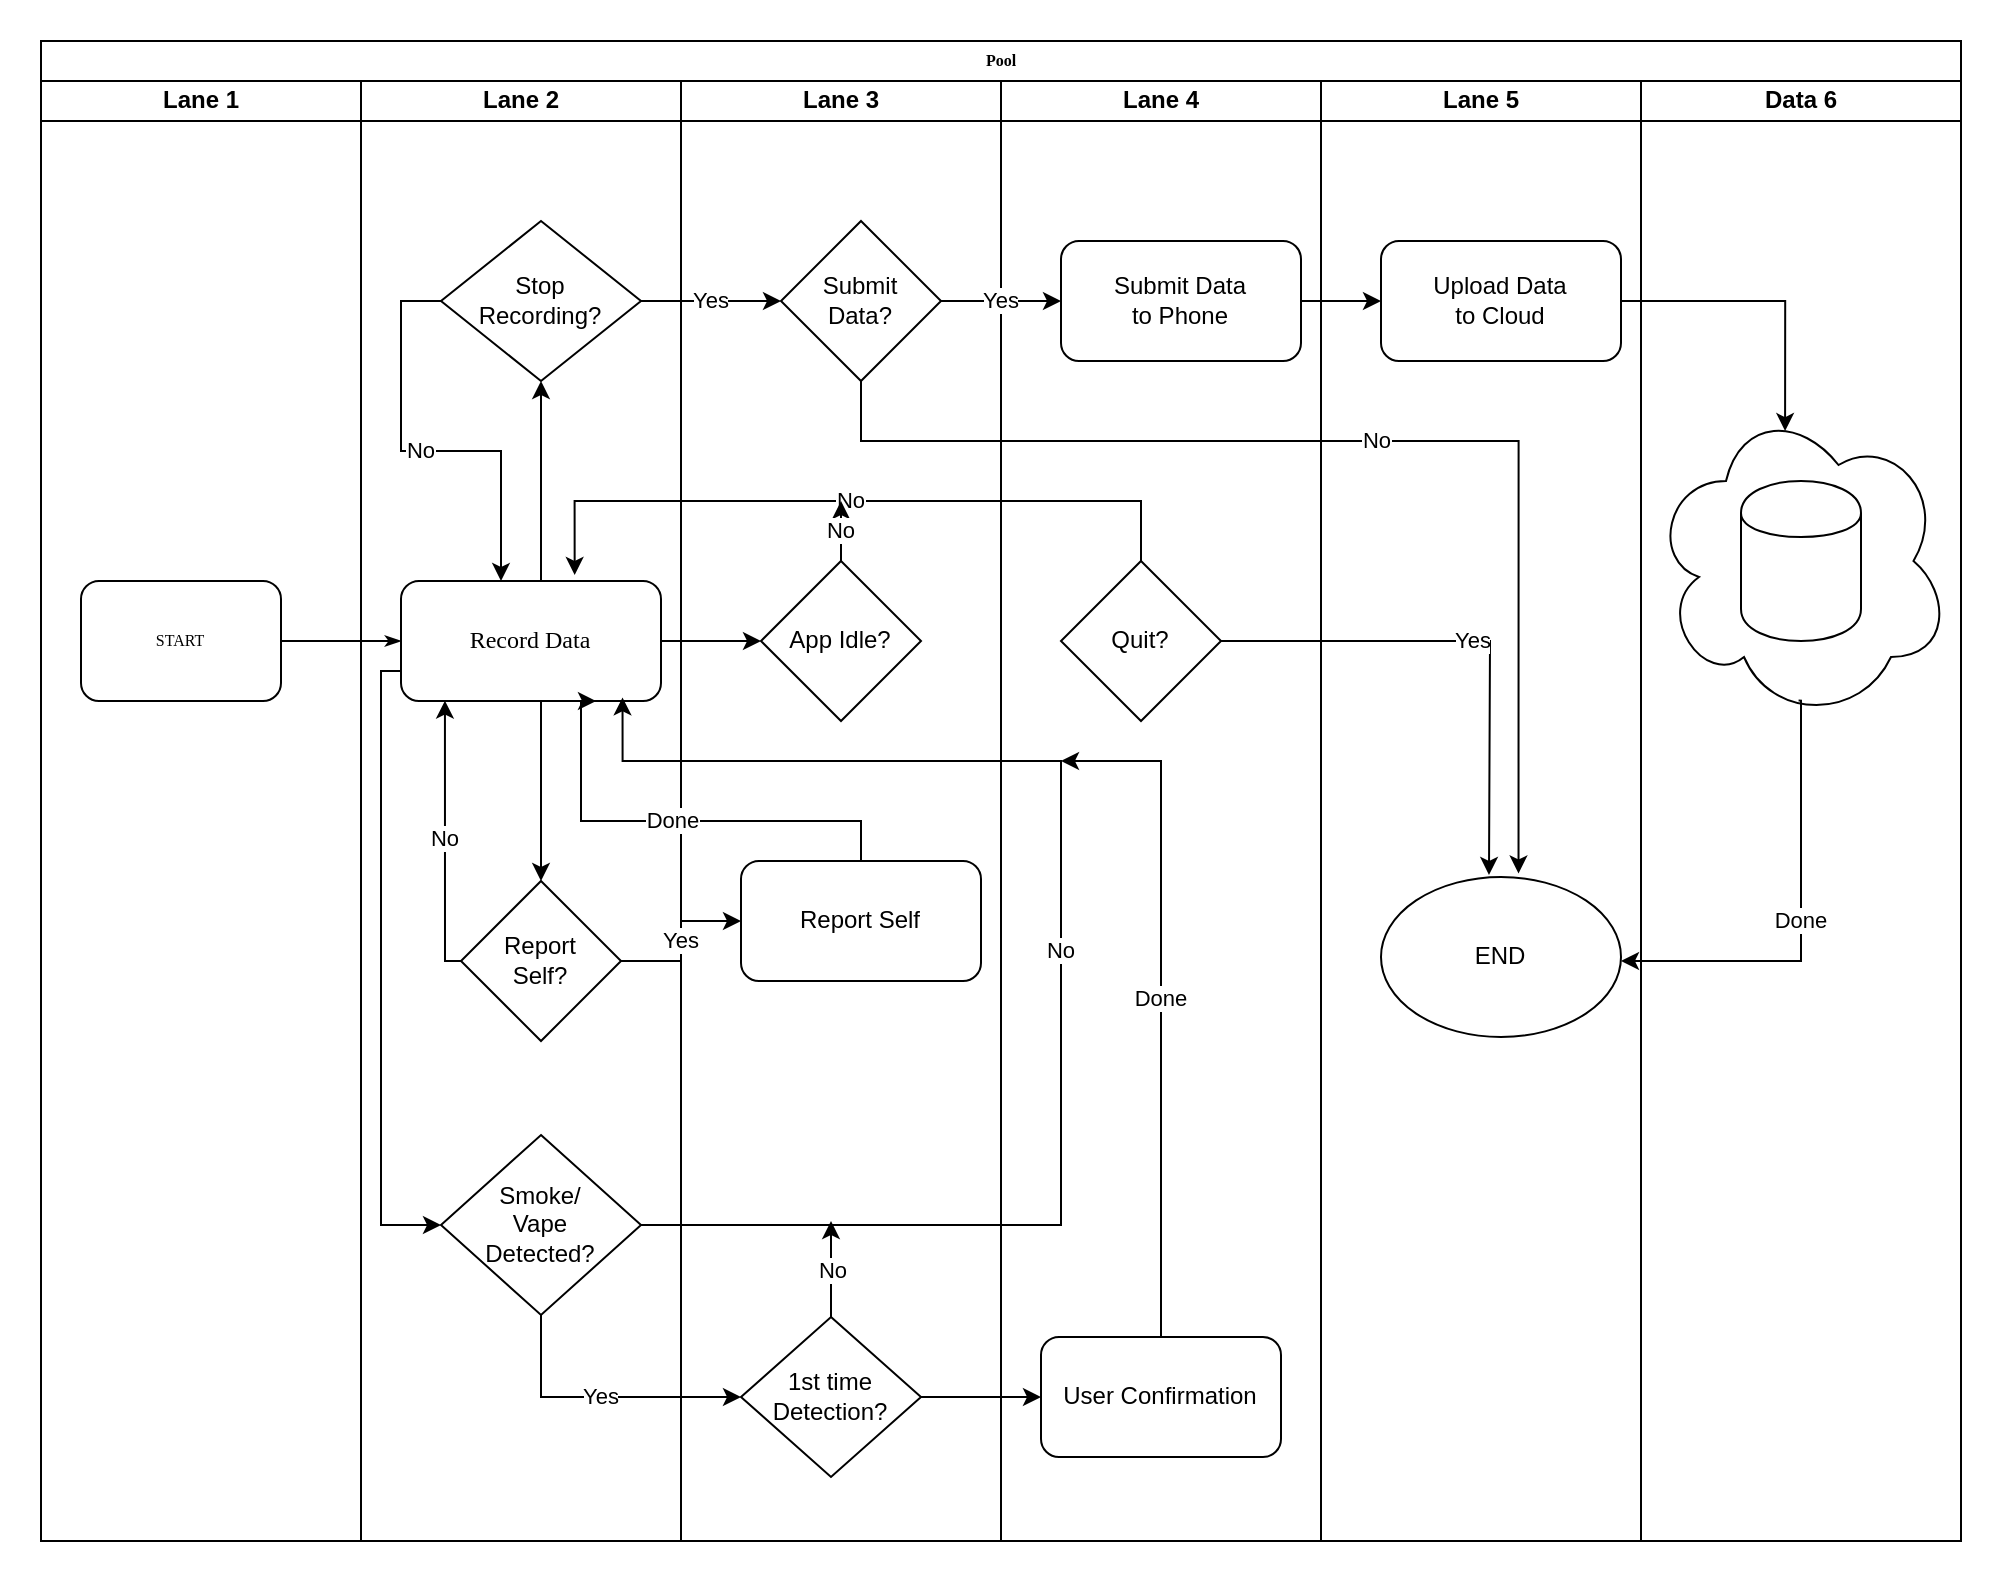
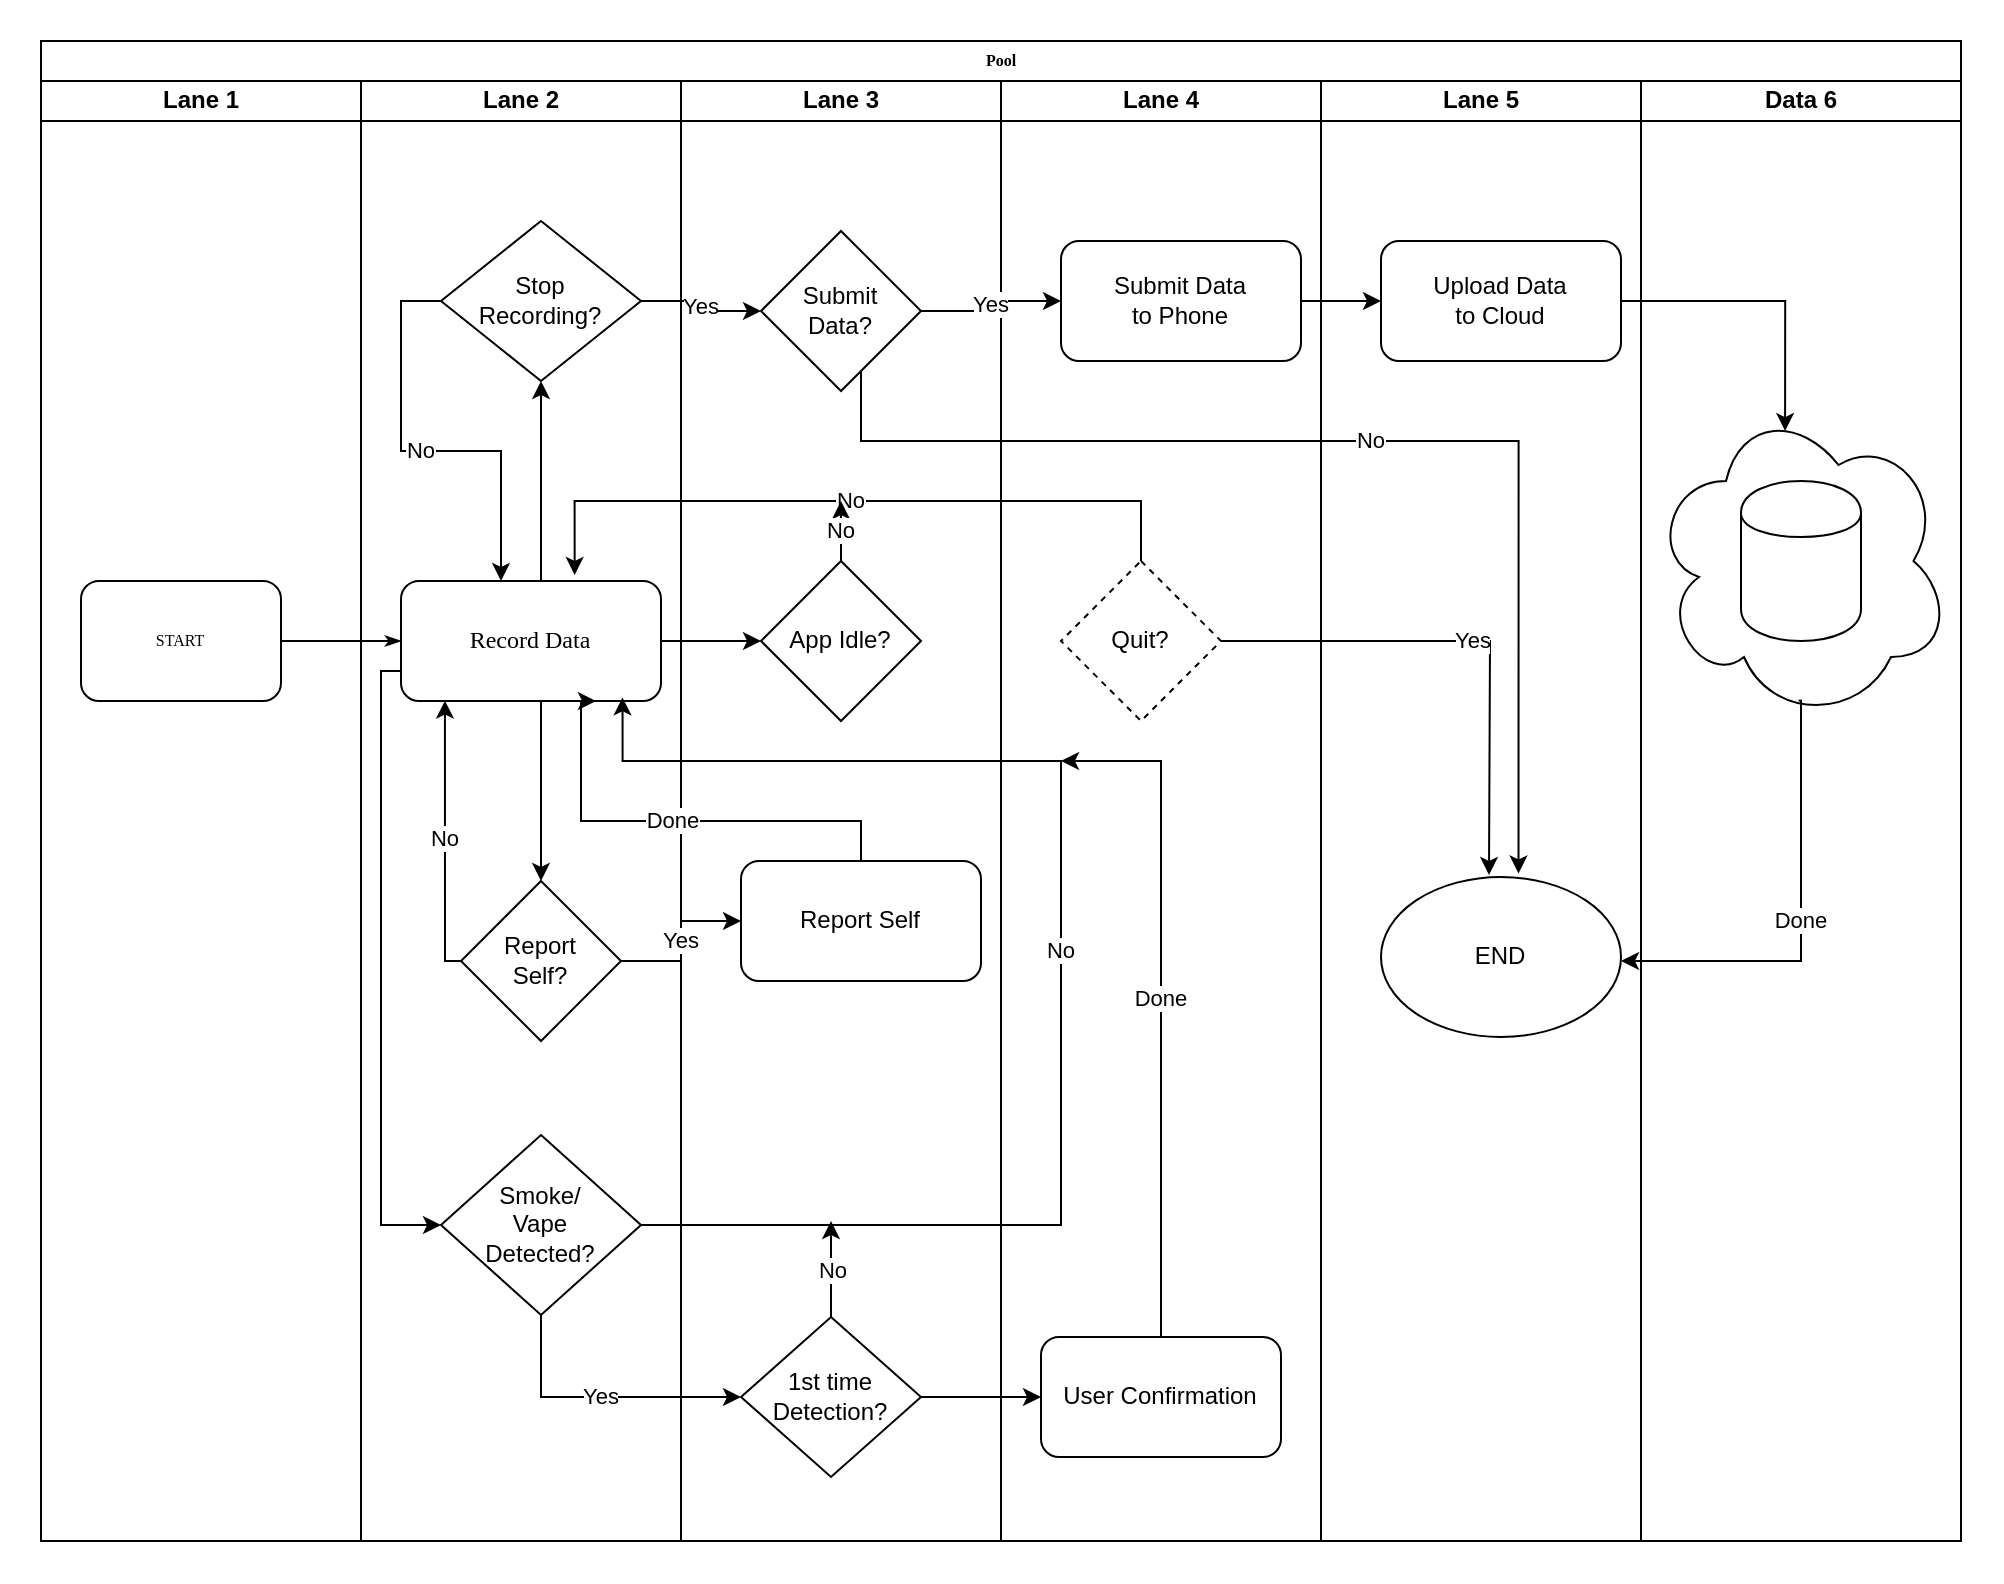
(861, 301) -> (841, 311)
(1141, 641) -> (1141, 641)
